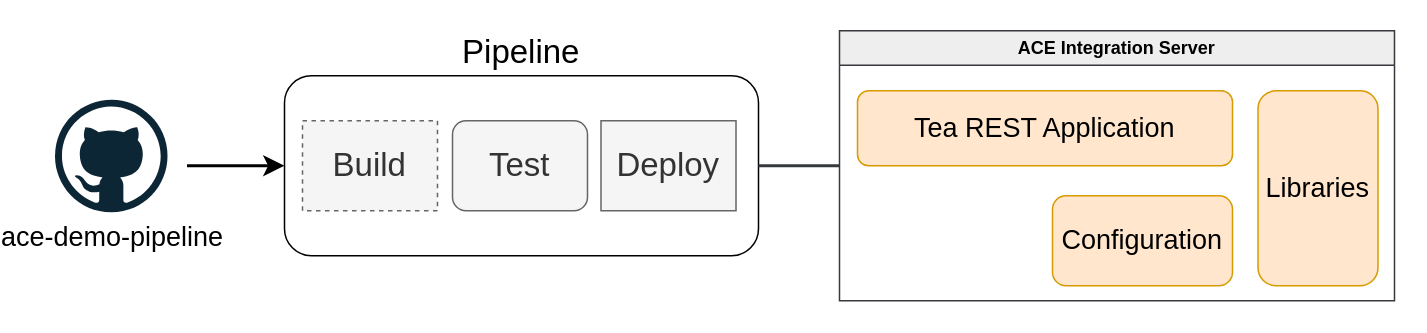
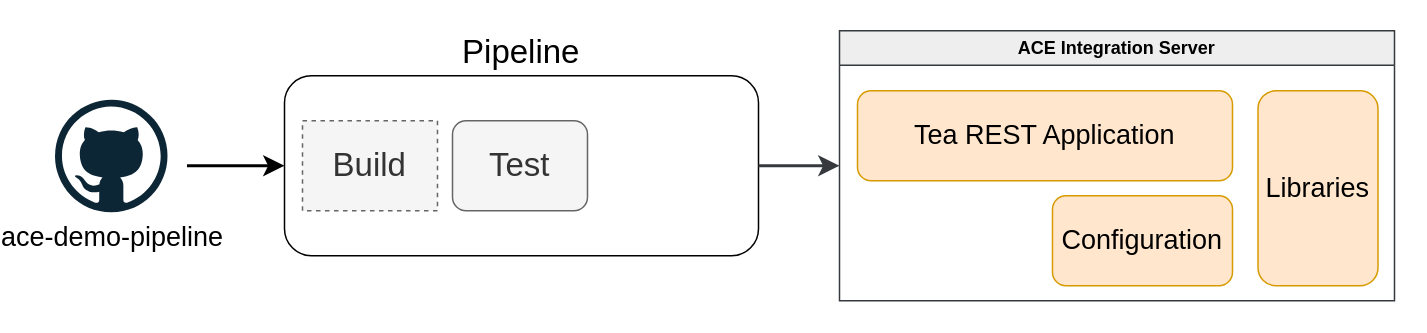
(1045, 128) -> (1045, 136)
(668, 166) -> none
(828, 166) -> (823, 166)
